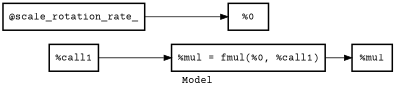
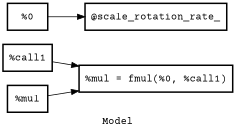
(183, 17) -> (63, 17)
(335, 58) -> (60, 94)
